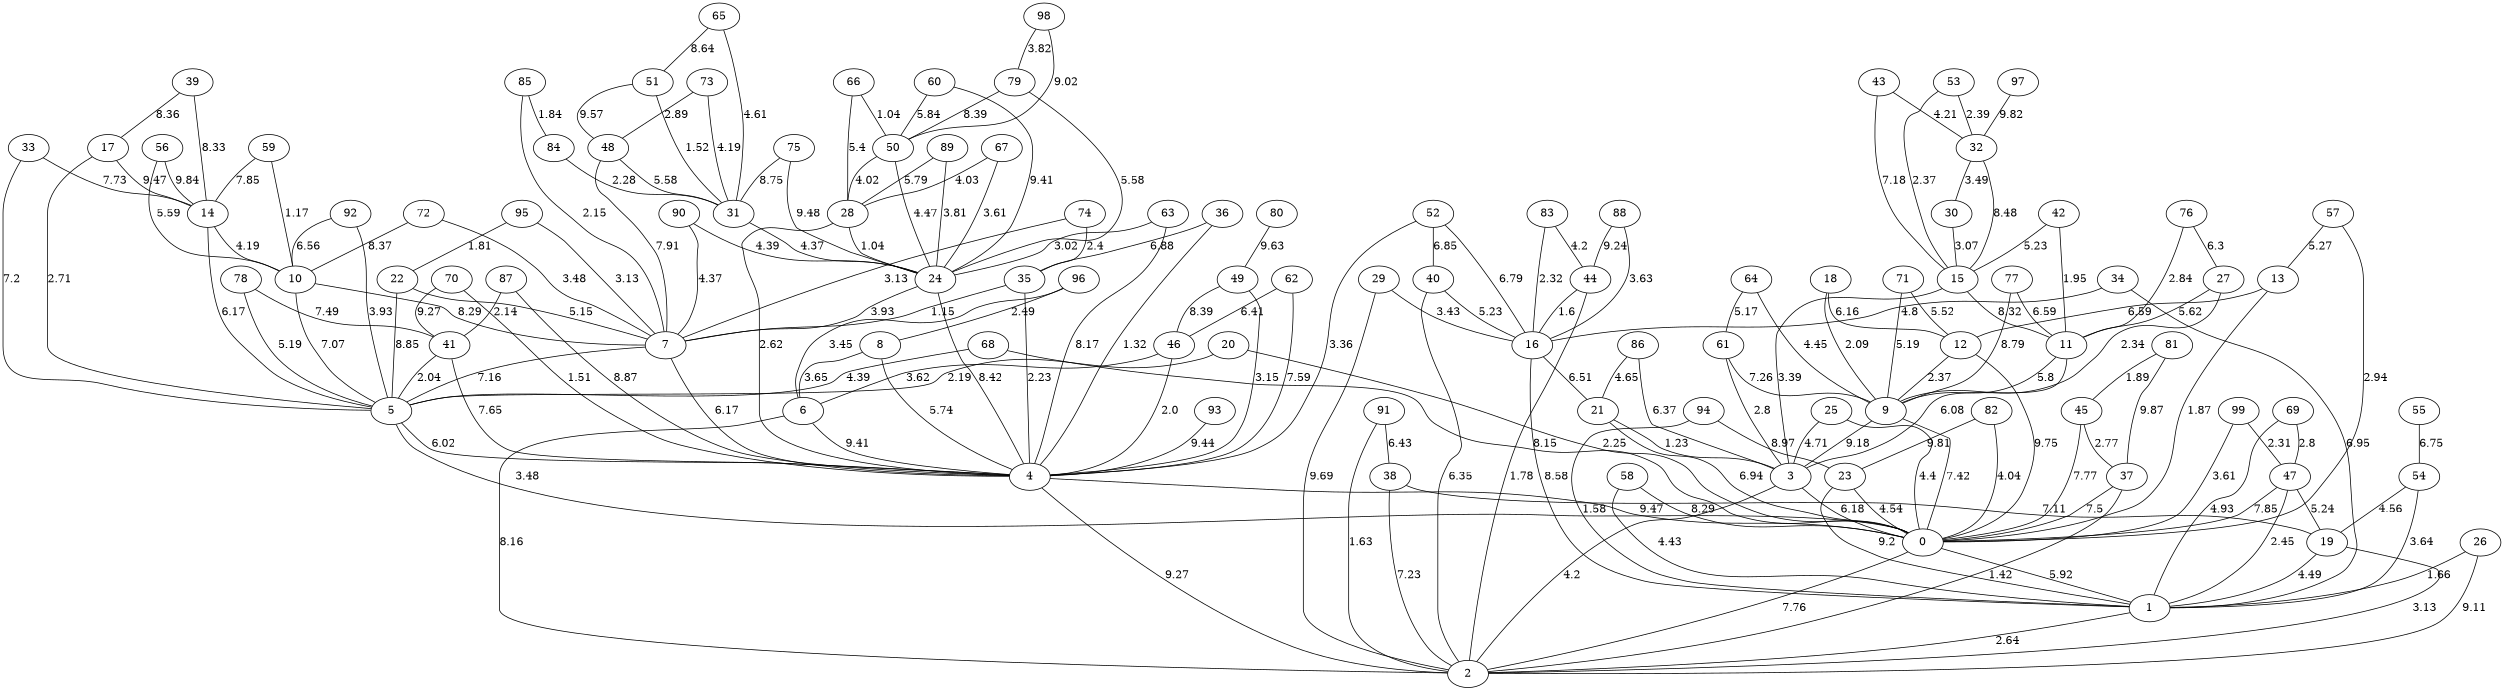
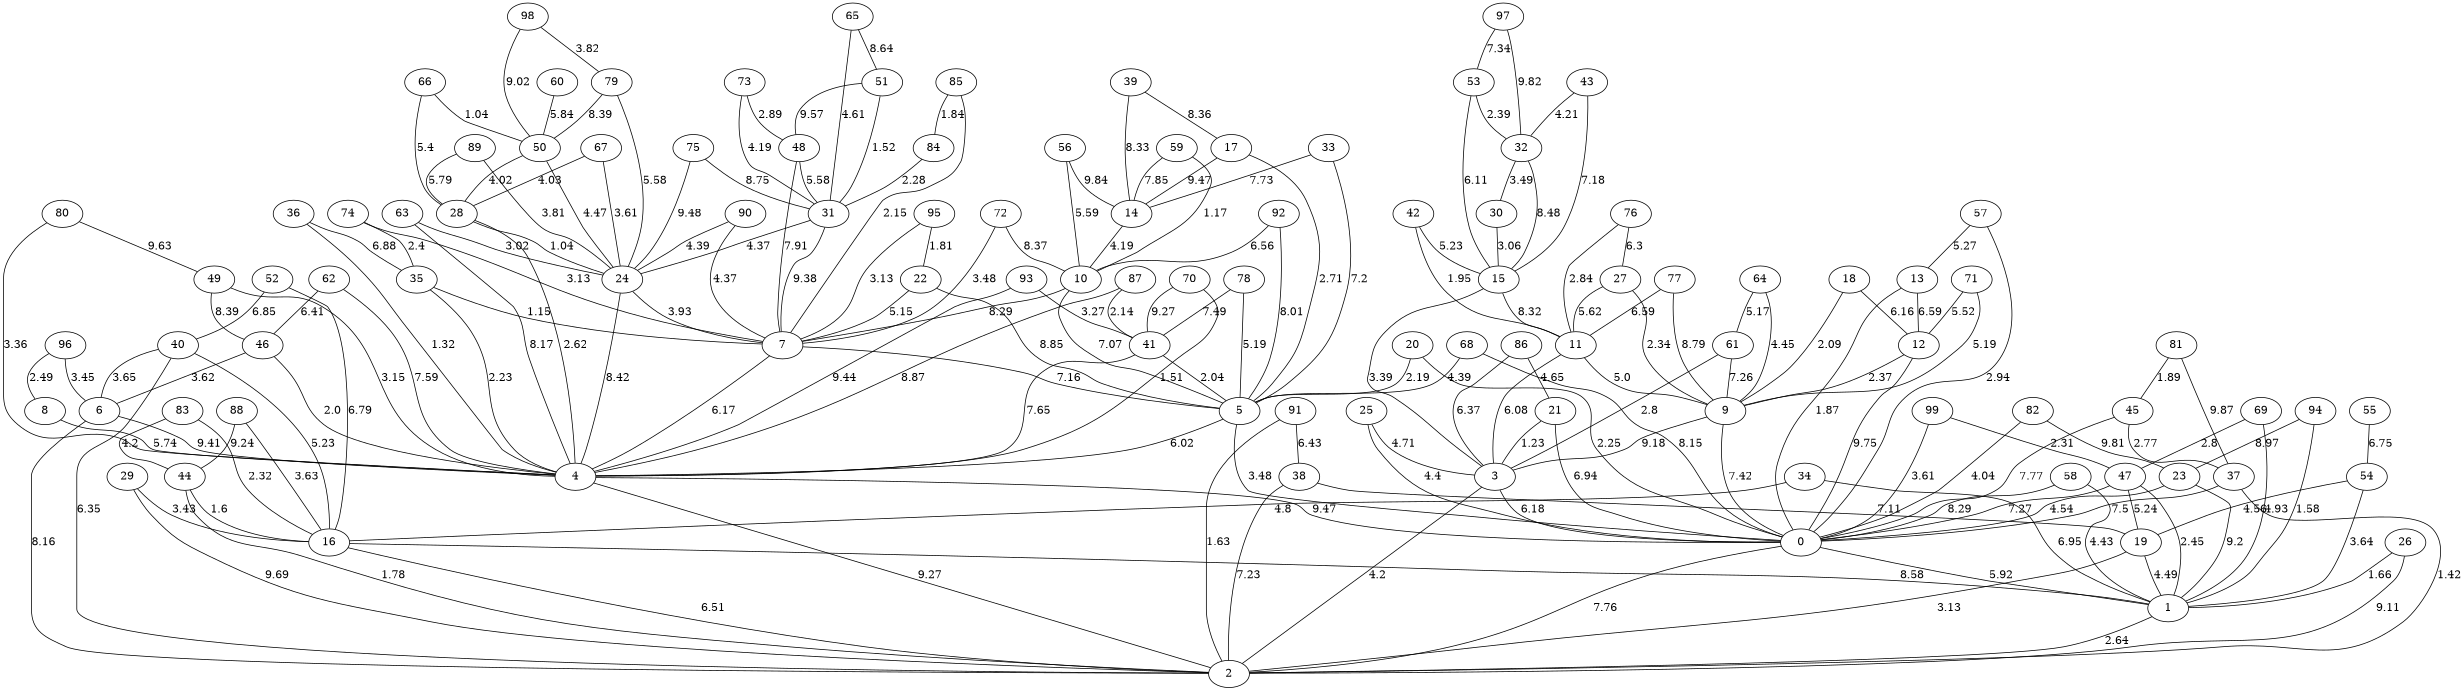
none -> (1485, 48)
(1030, 174) -> none
(1924, 181) -> (1476, 181)
(1967, 247) -> (1509, 247)
none -> (789, 273)
(381, 312) -> (1292, 312)
none -> (1083, 319)
(249, 352) -> none
(819, 363) -> (122, 365)
(1565, 378) -> (775, 633)
(2046, 378) -> (1622, 378)
(1291, 424) -> (134, 446)
(2266, 510) -> (2020, 510)
